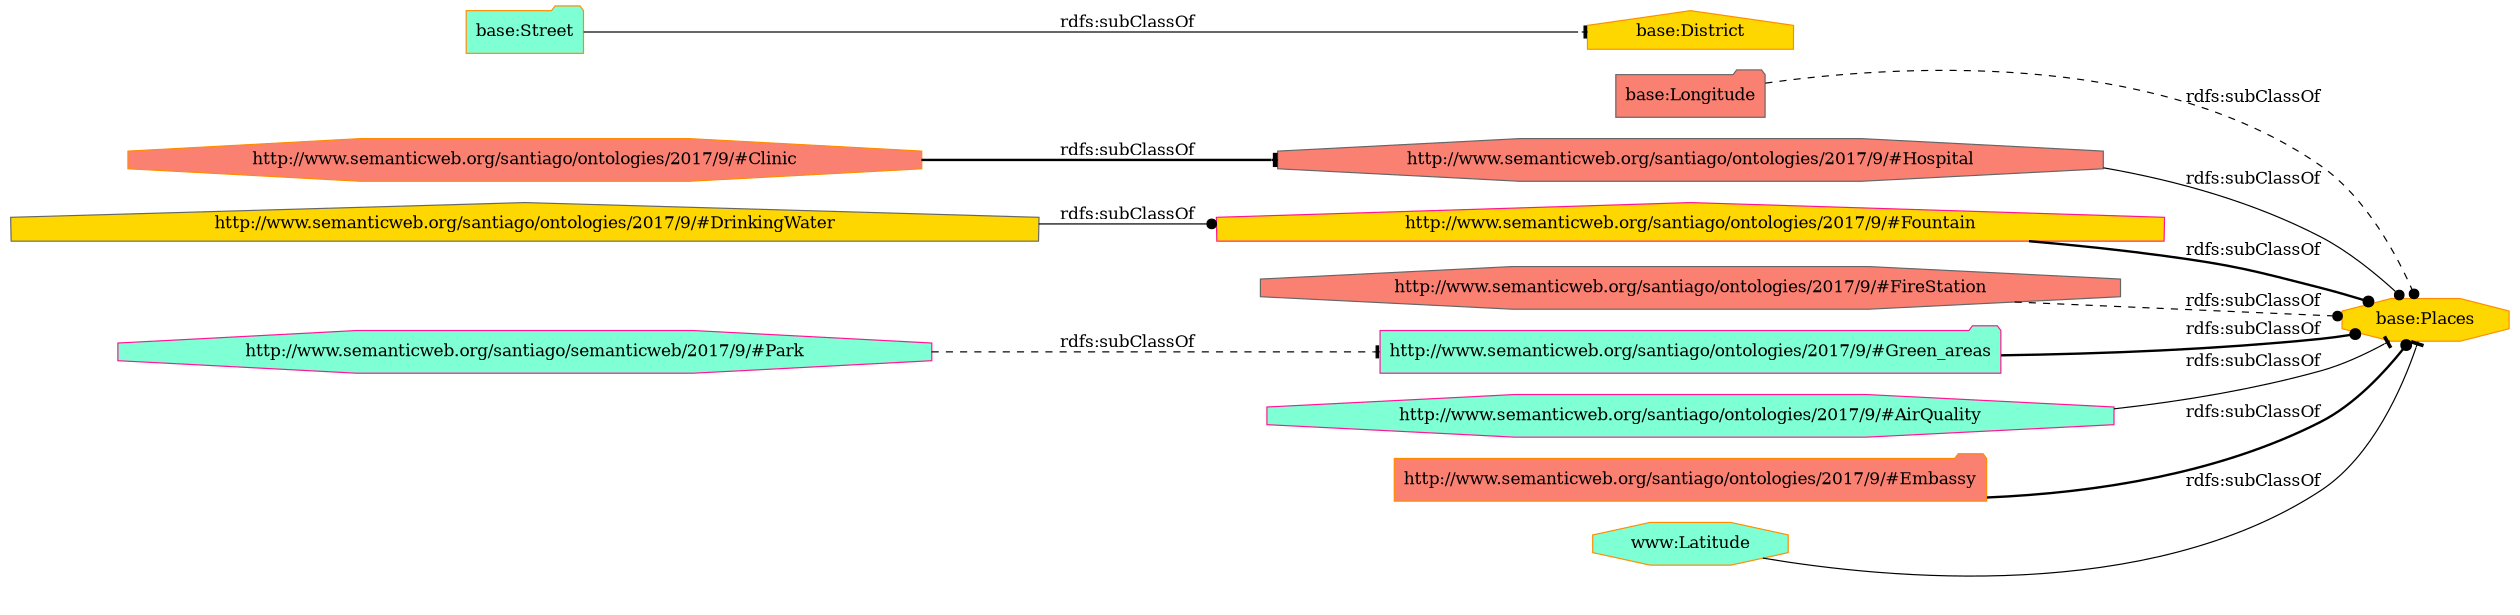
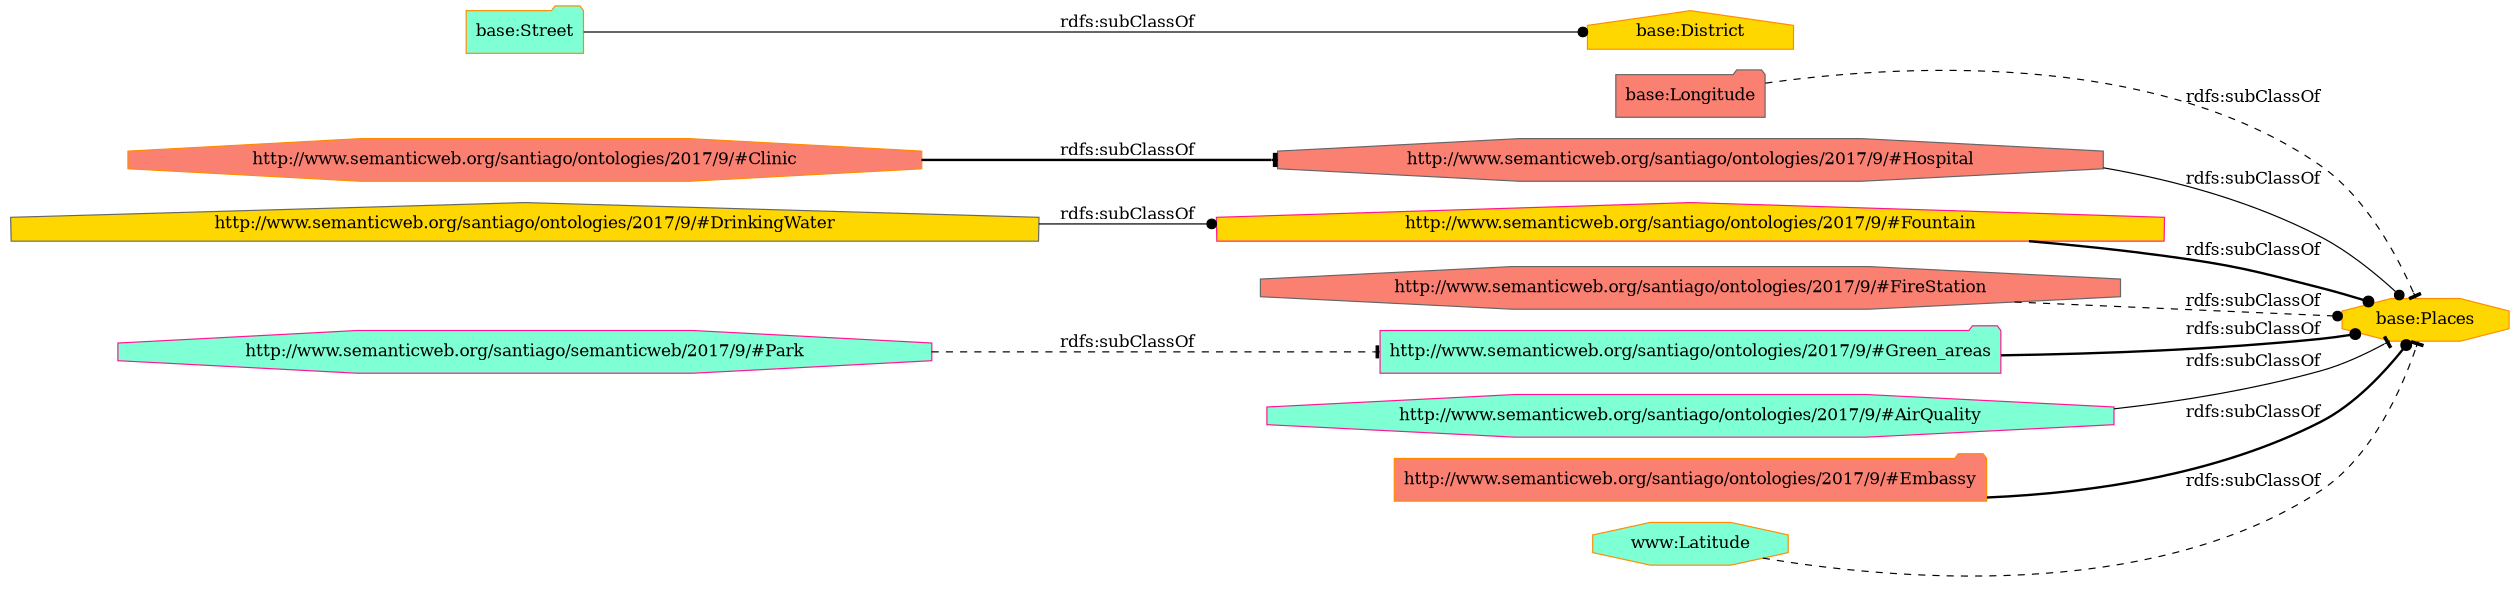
(1081, 32) -> (1081, 32)
(2130, 89) -> (2130, 89)
(2135, 560) -> (2135, 560)
